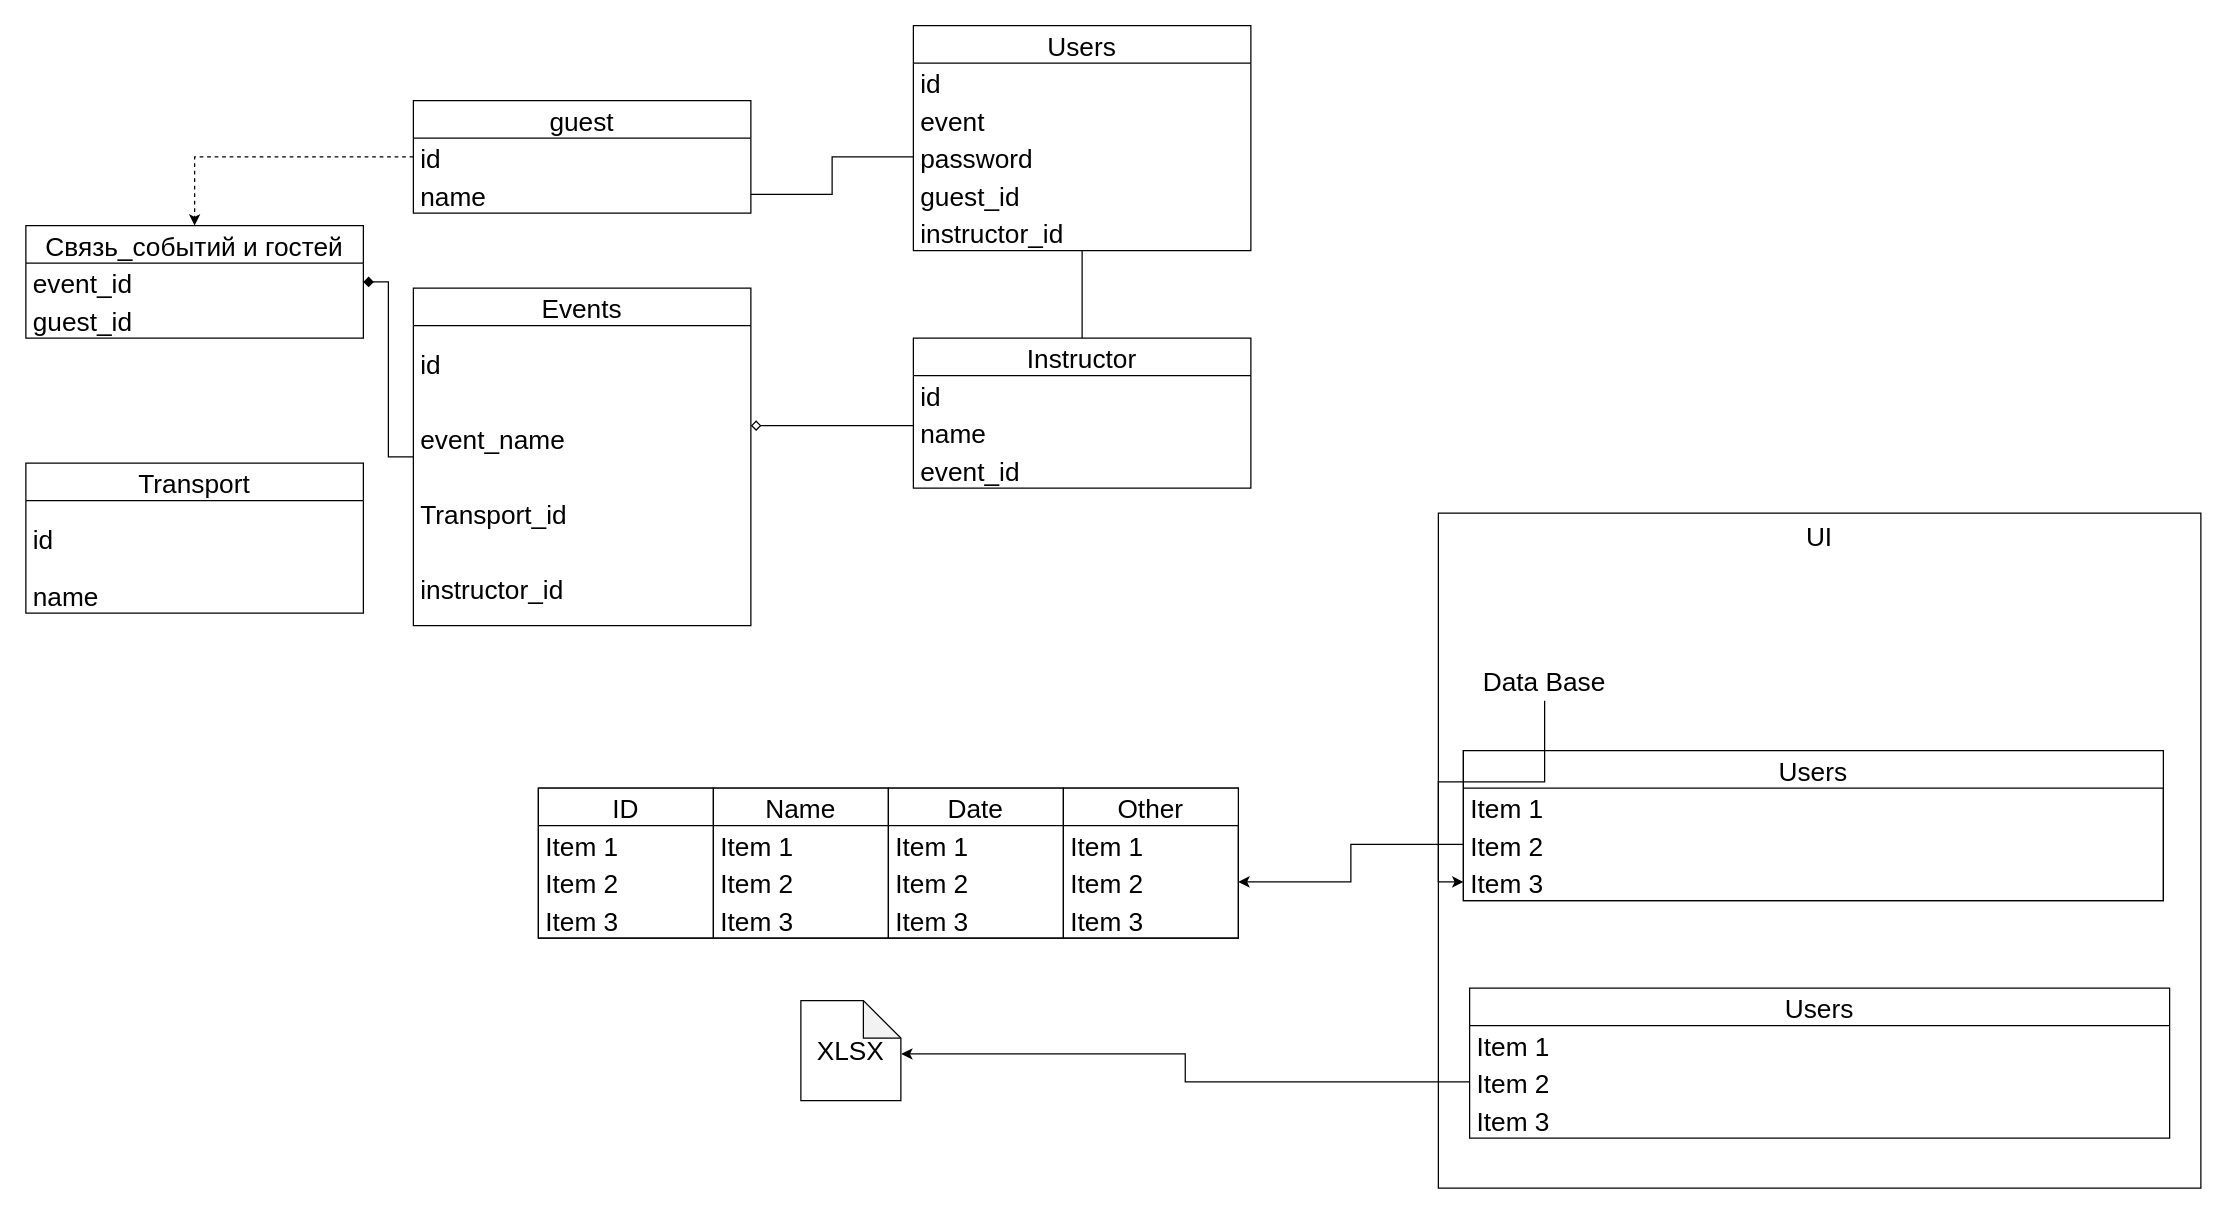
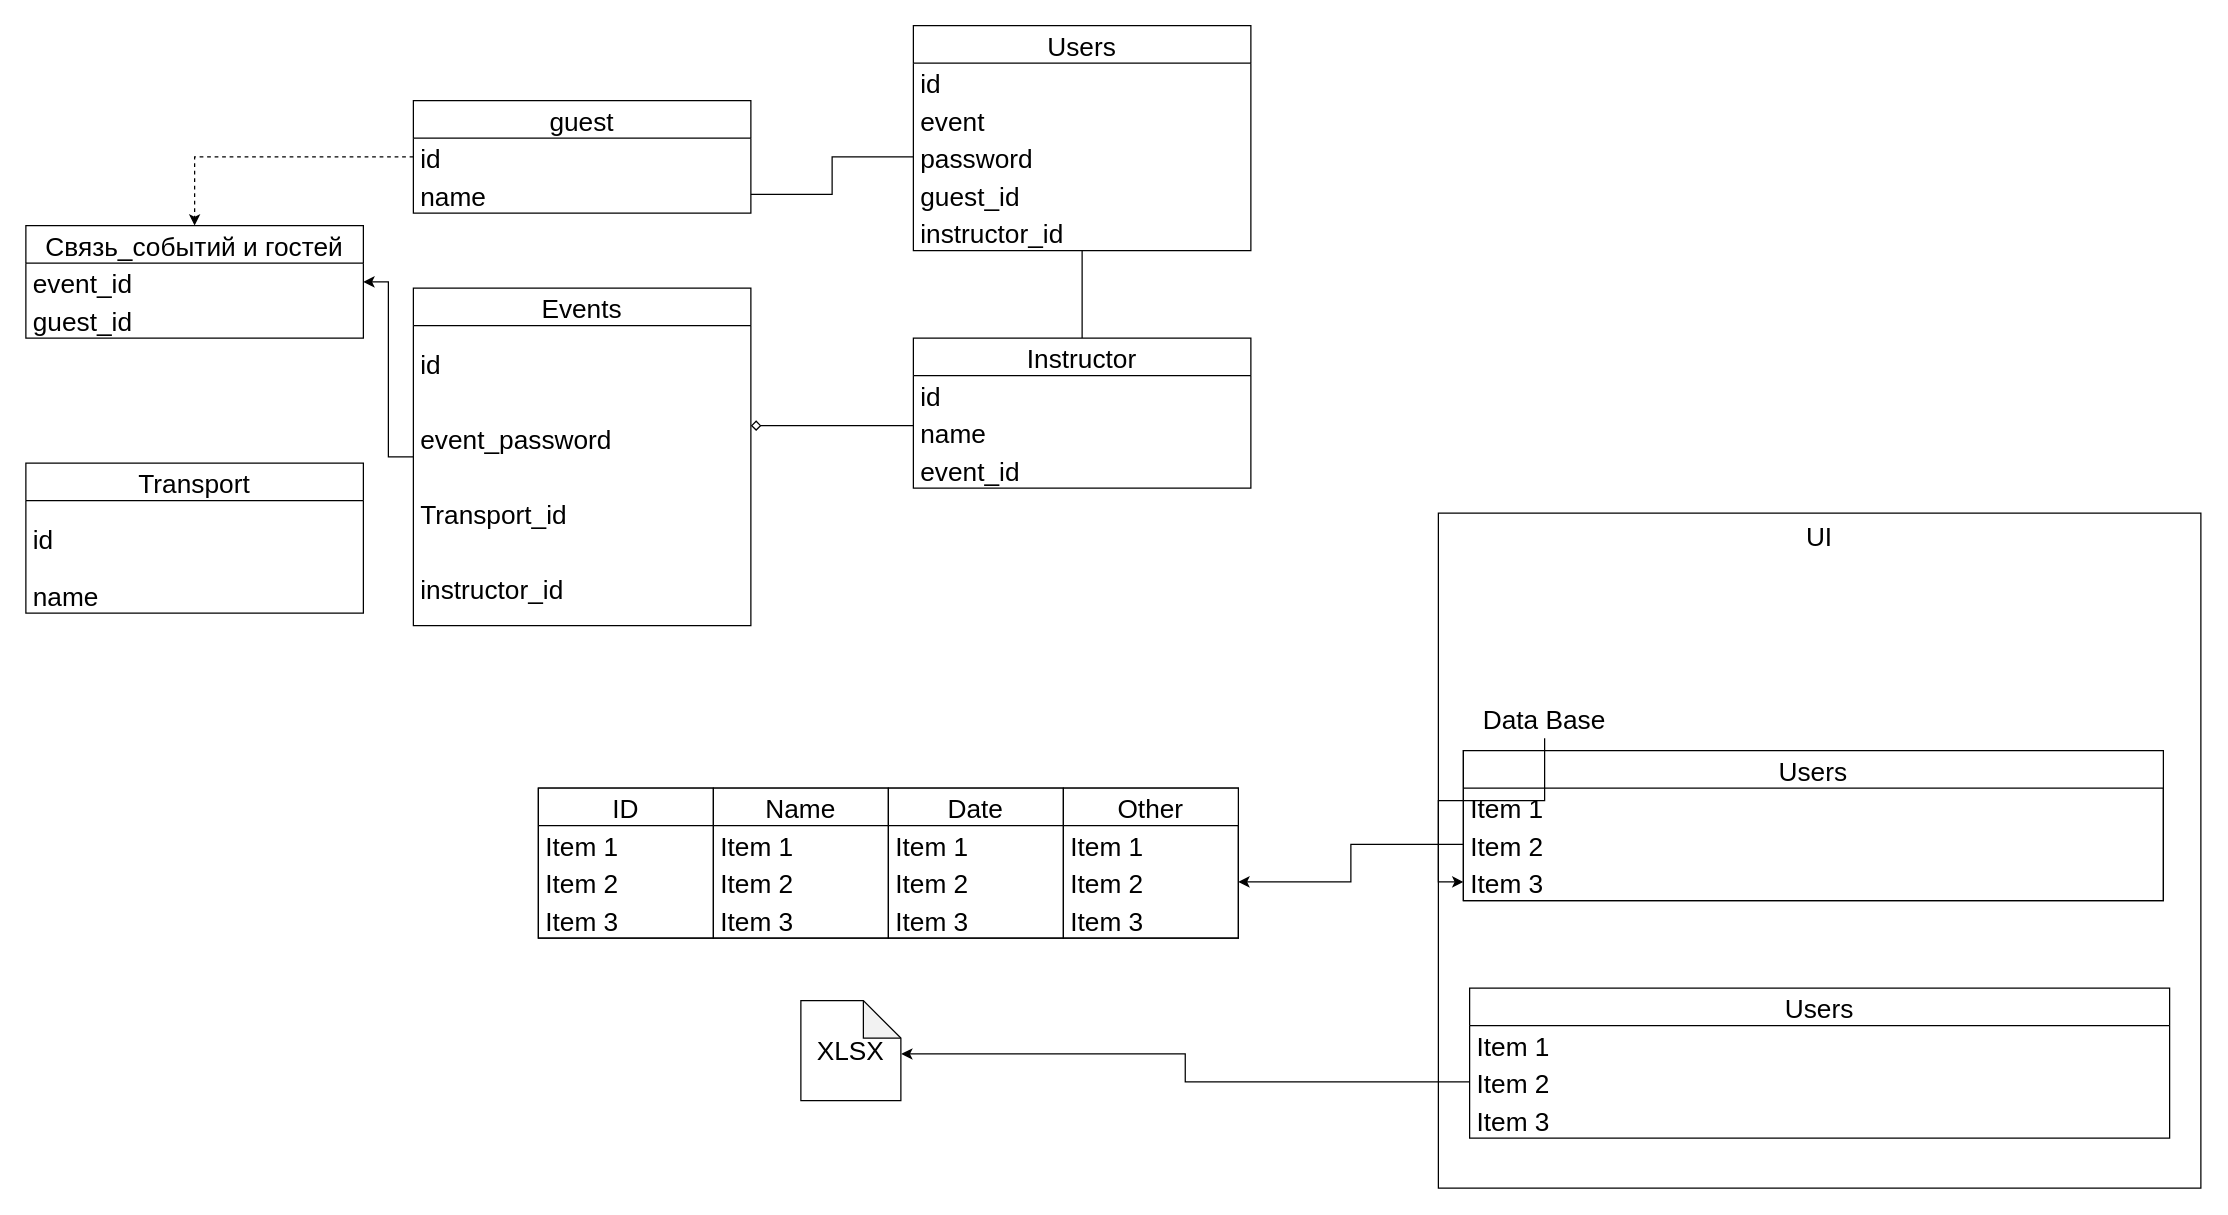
(374, 282) -> (373, 282)
(494, 441) -> (523, 441)
(1544, 682) -> (1544, 719)
